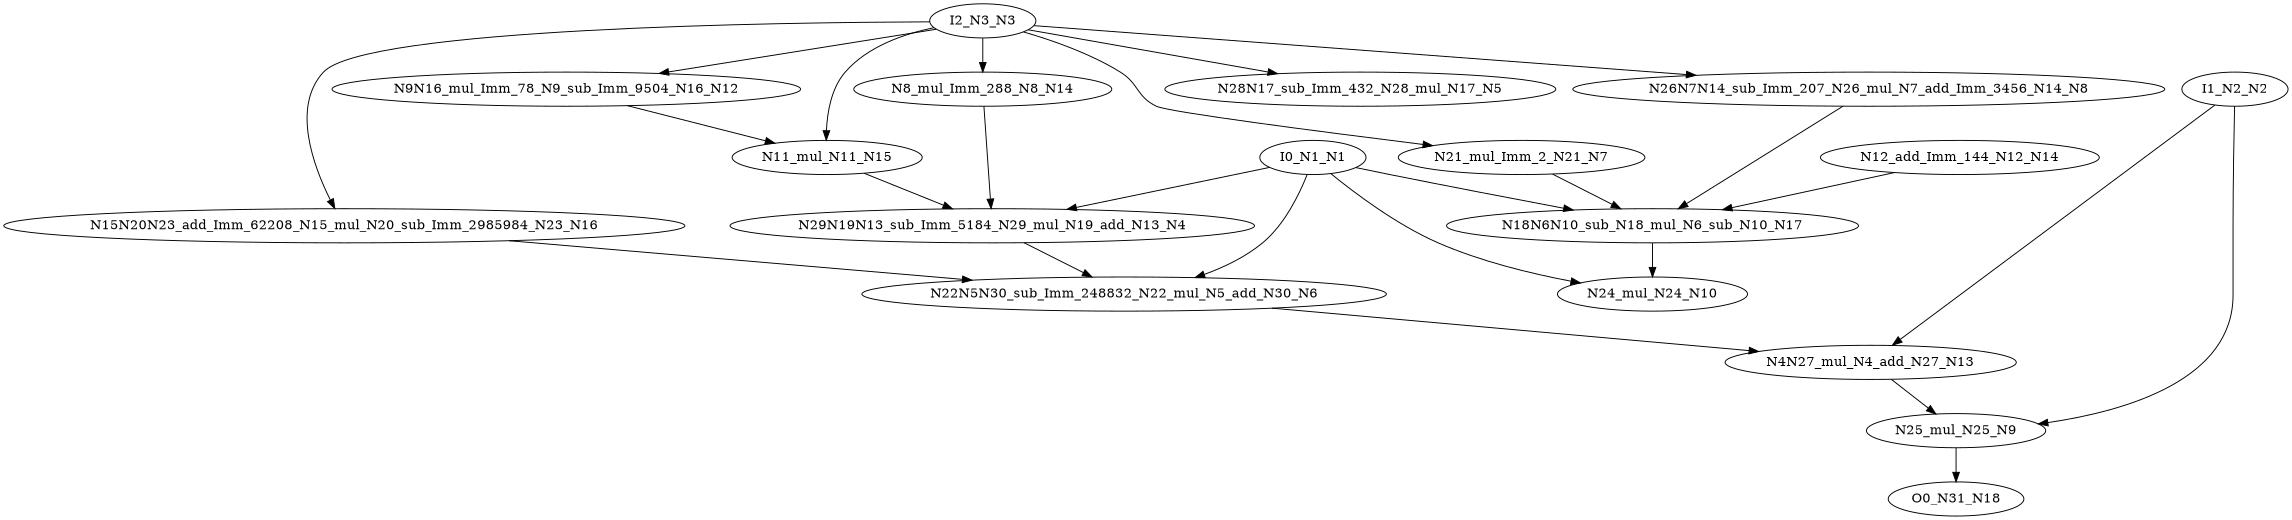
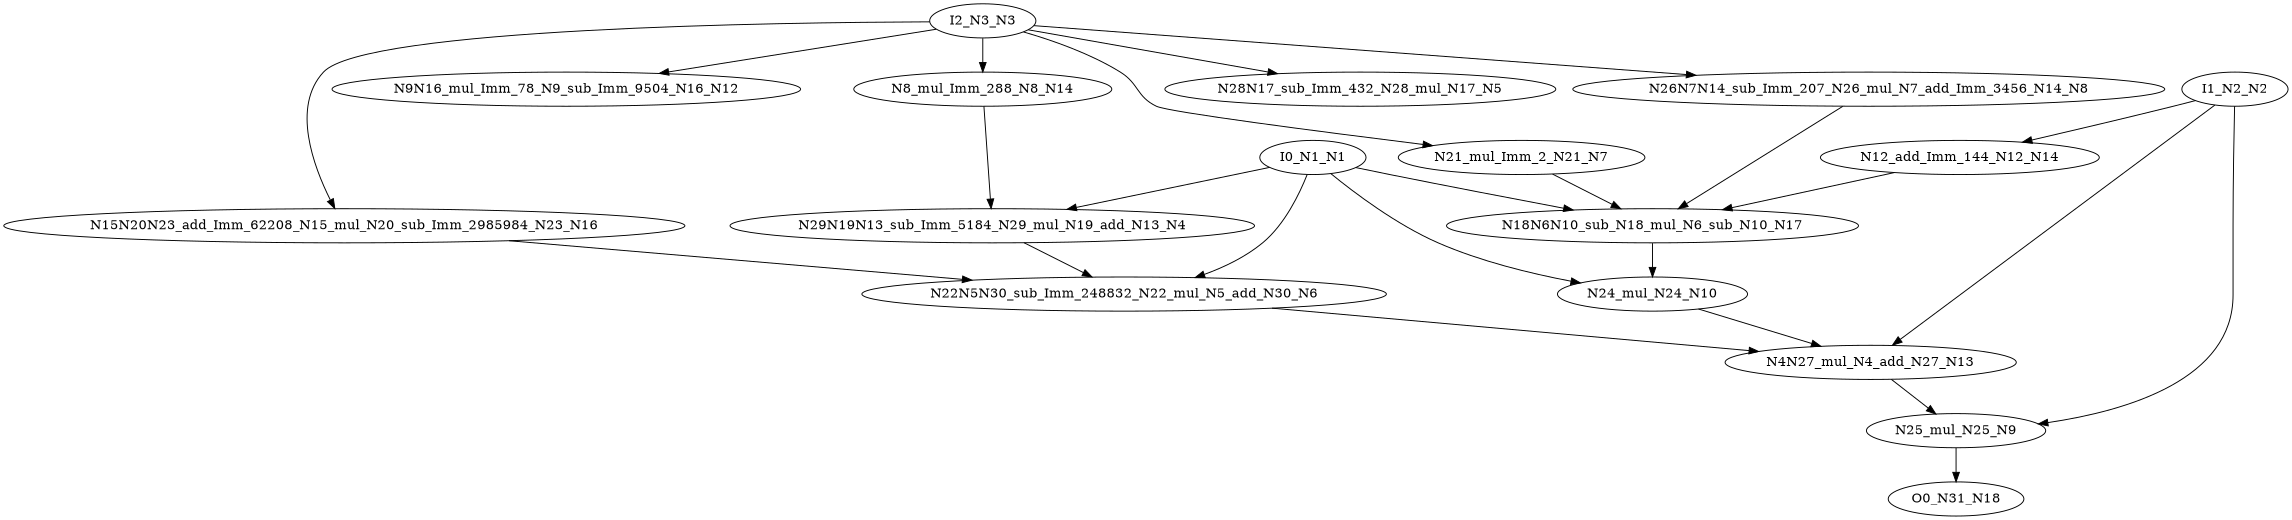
none -> (2114, 121)
(827, 157) -> none
none -> (1755, 326)
